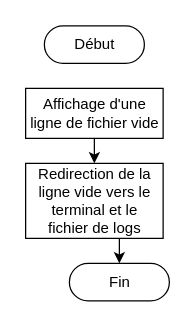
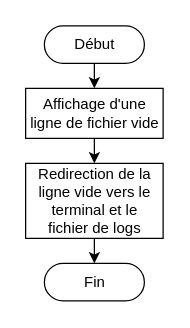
none -> (94, 71)
(119, 282) -> (94, 282)
